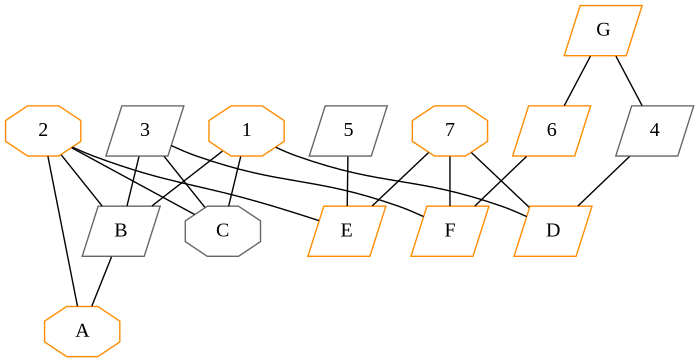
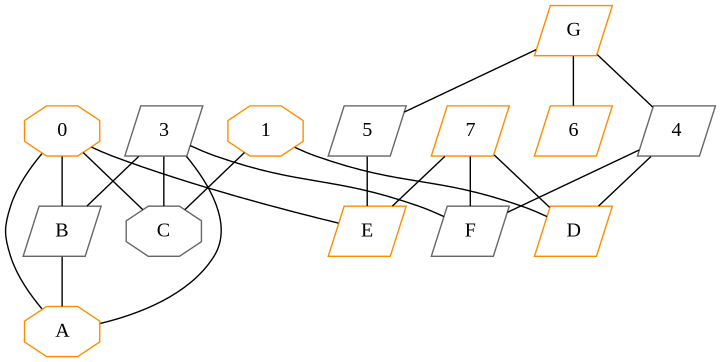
none -> (470, 81)
(43, 131) -> (62, 131)
(450, 131) -> (470, 131)
(191, 176) -> none
(494, 187) -> (573, 181)
(450, 231) -> (470, 231)
none -> (207, 266)
